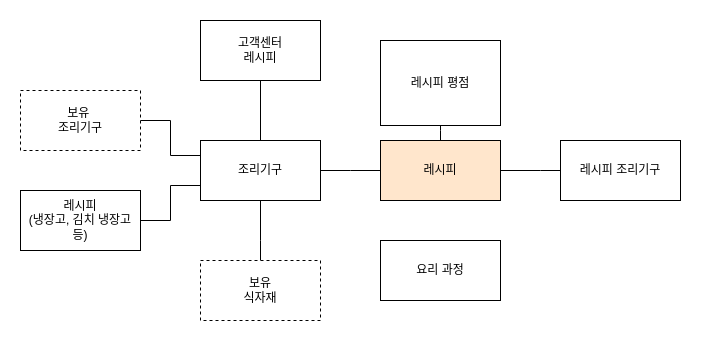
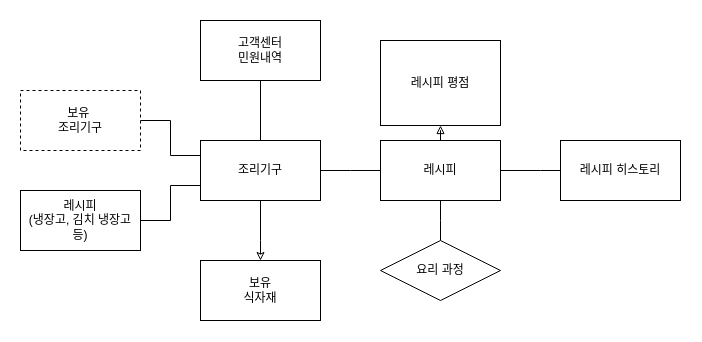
(261, 51) -> (261, 51)
(441, 131) -> (441, 132)
(441, 171) -> (441, 171)
(621, 171) -> (621, 171)
none -> (441, 221)
(261, 256) -> (261, 252)
(441, 271) -> (441, 271)
(261, 291) -> (261, 291)
